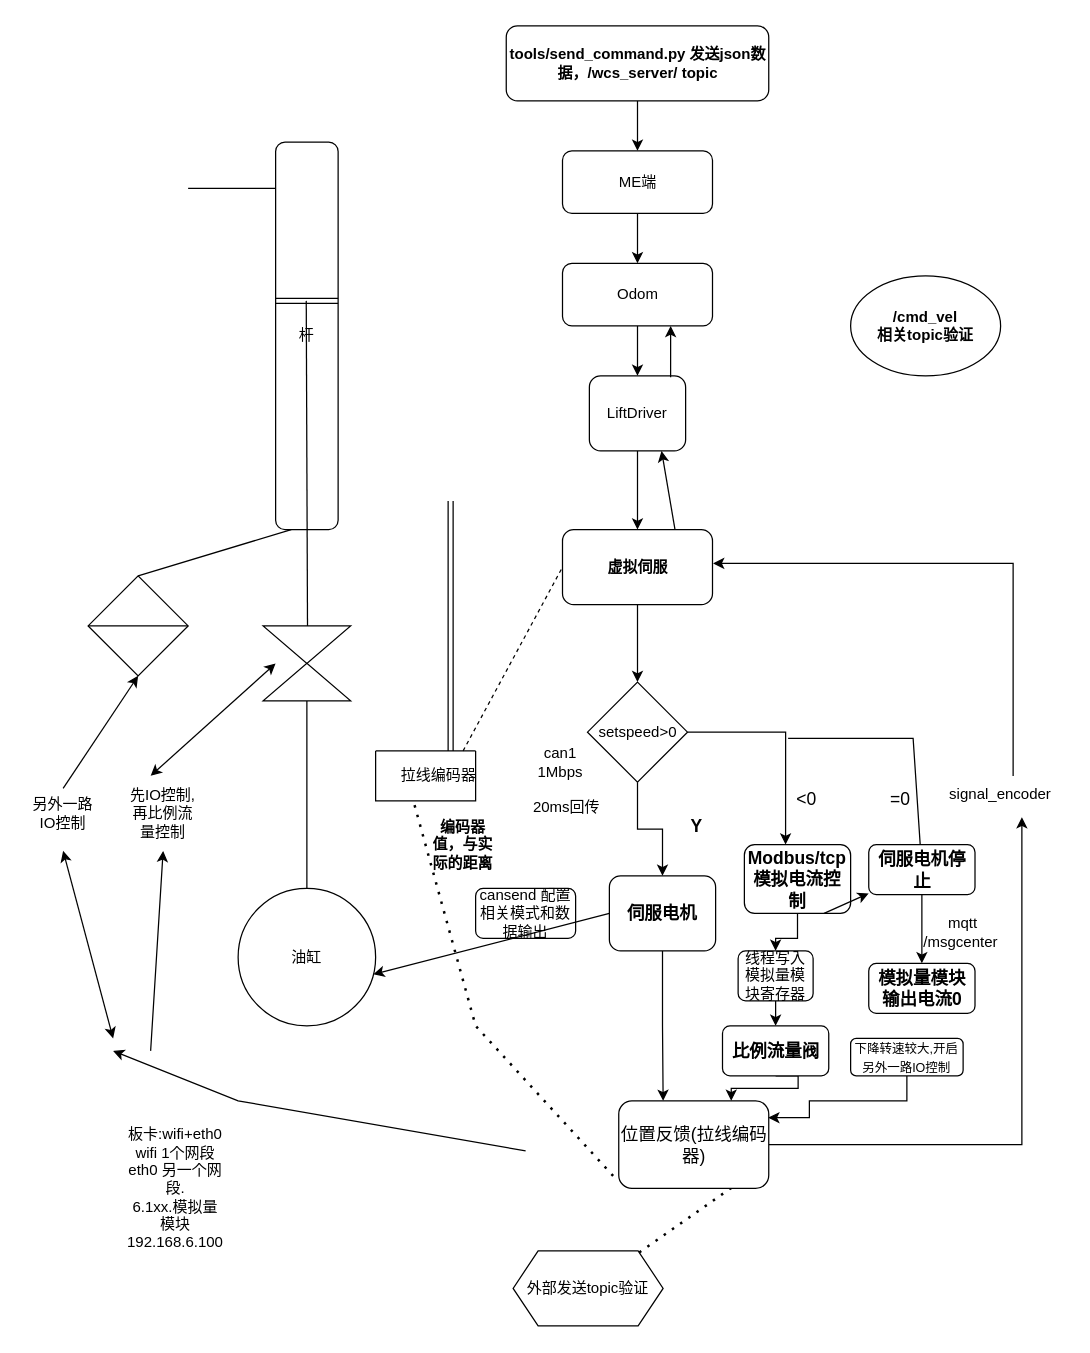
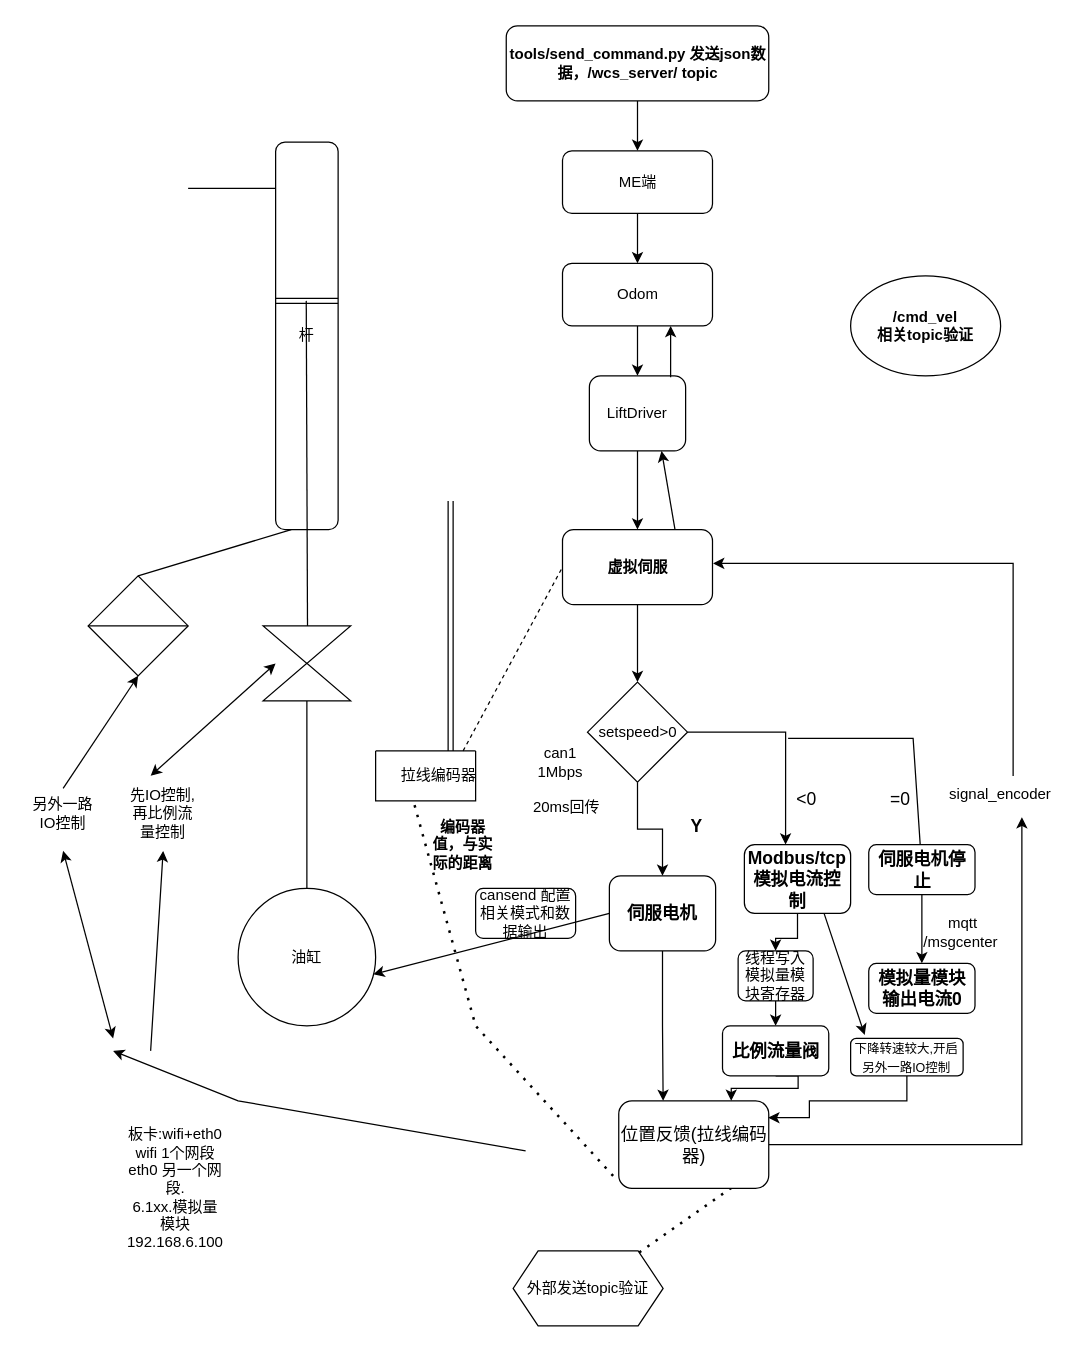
(843, 905) -> (843, 970)
